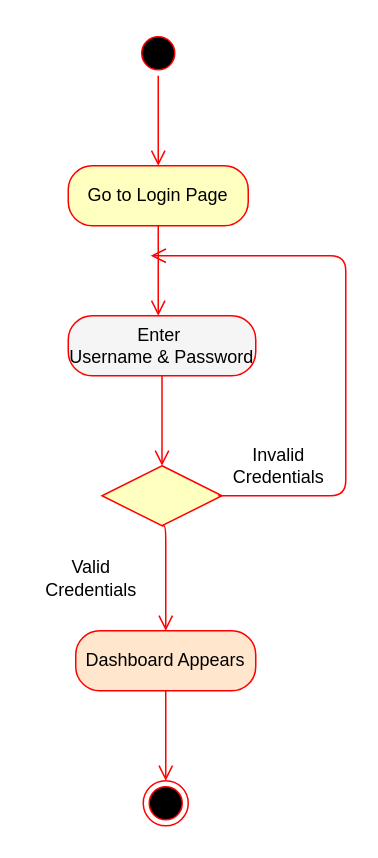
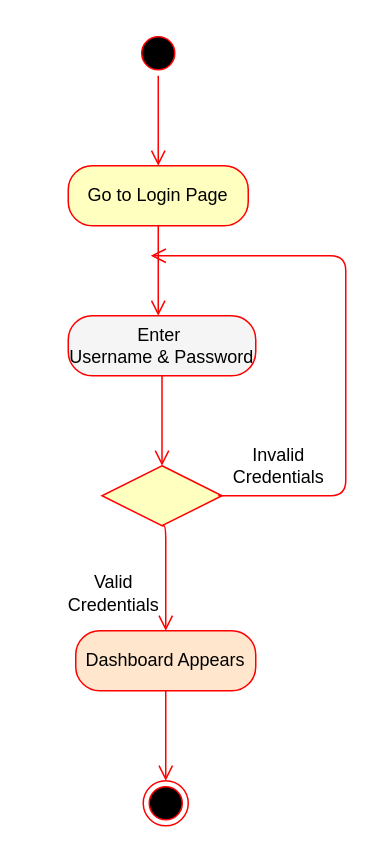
(91, 578) -> (113, 593)
